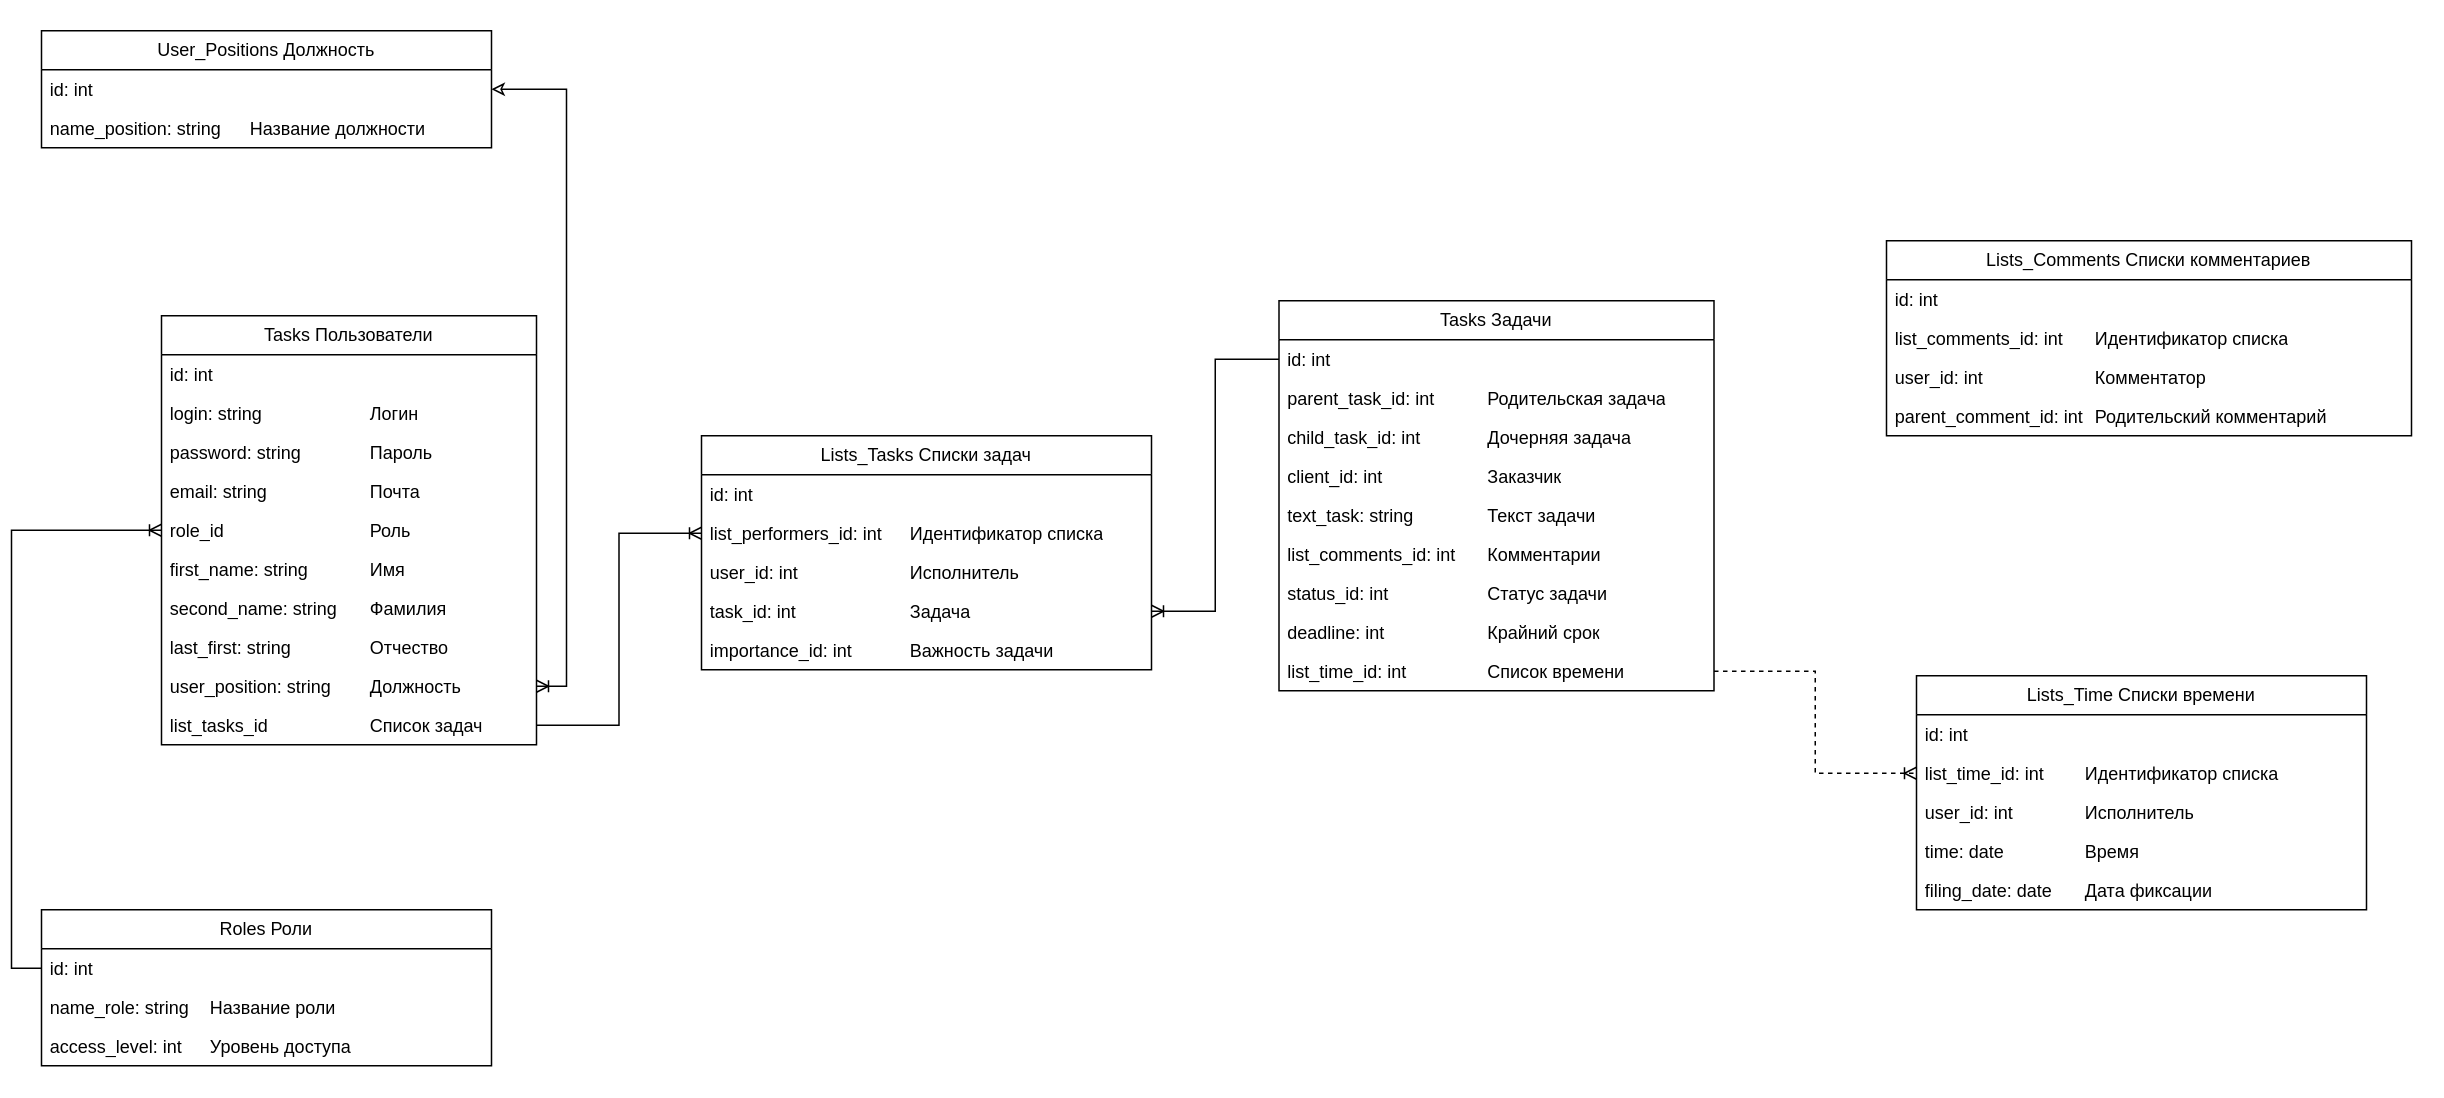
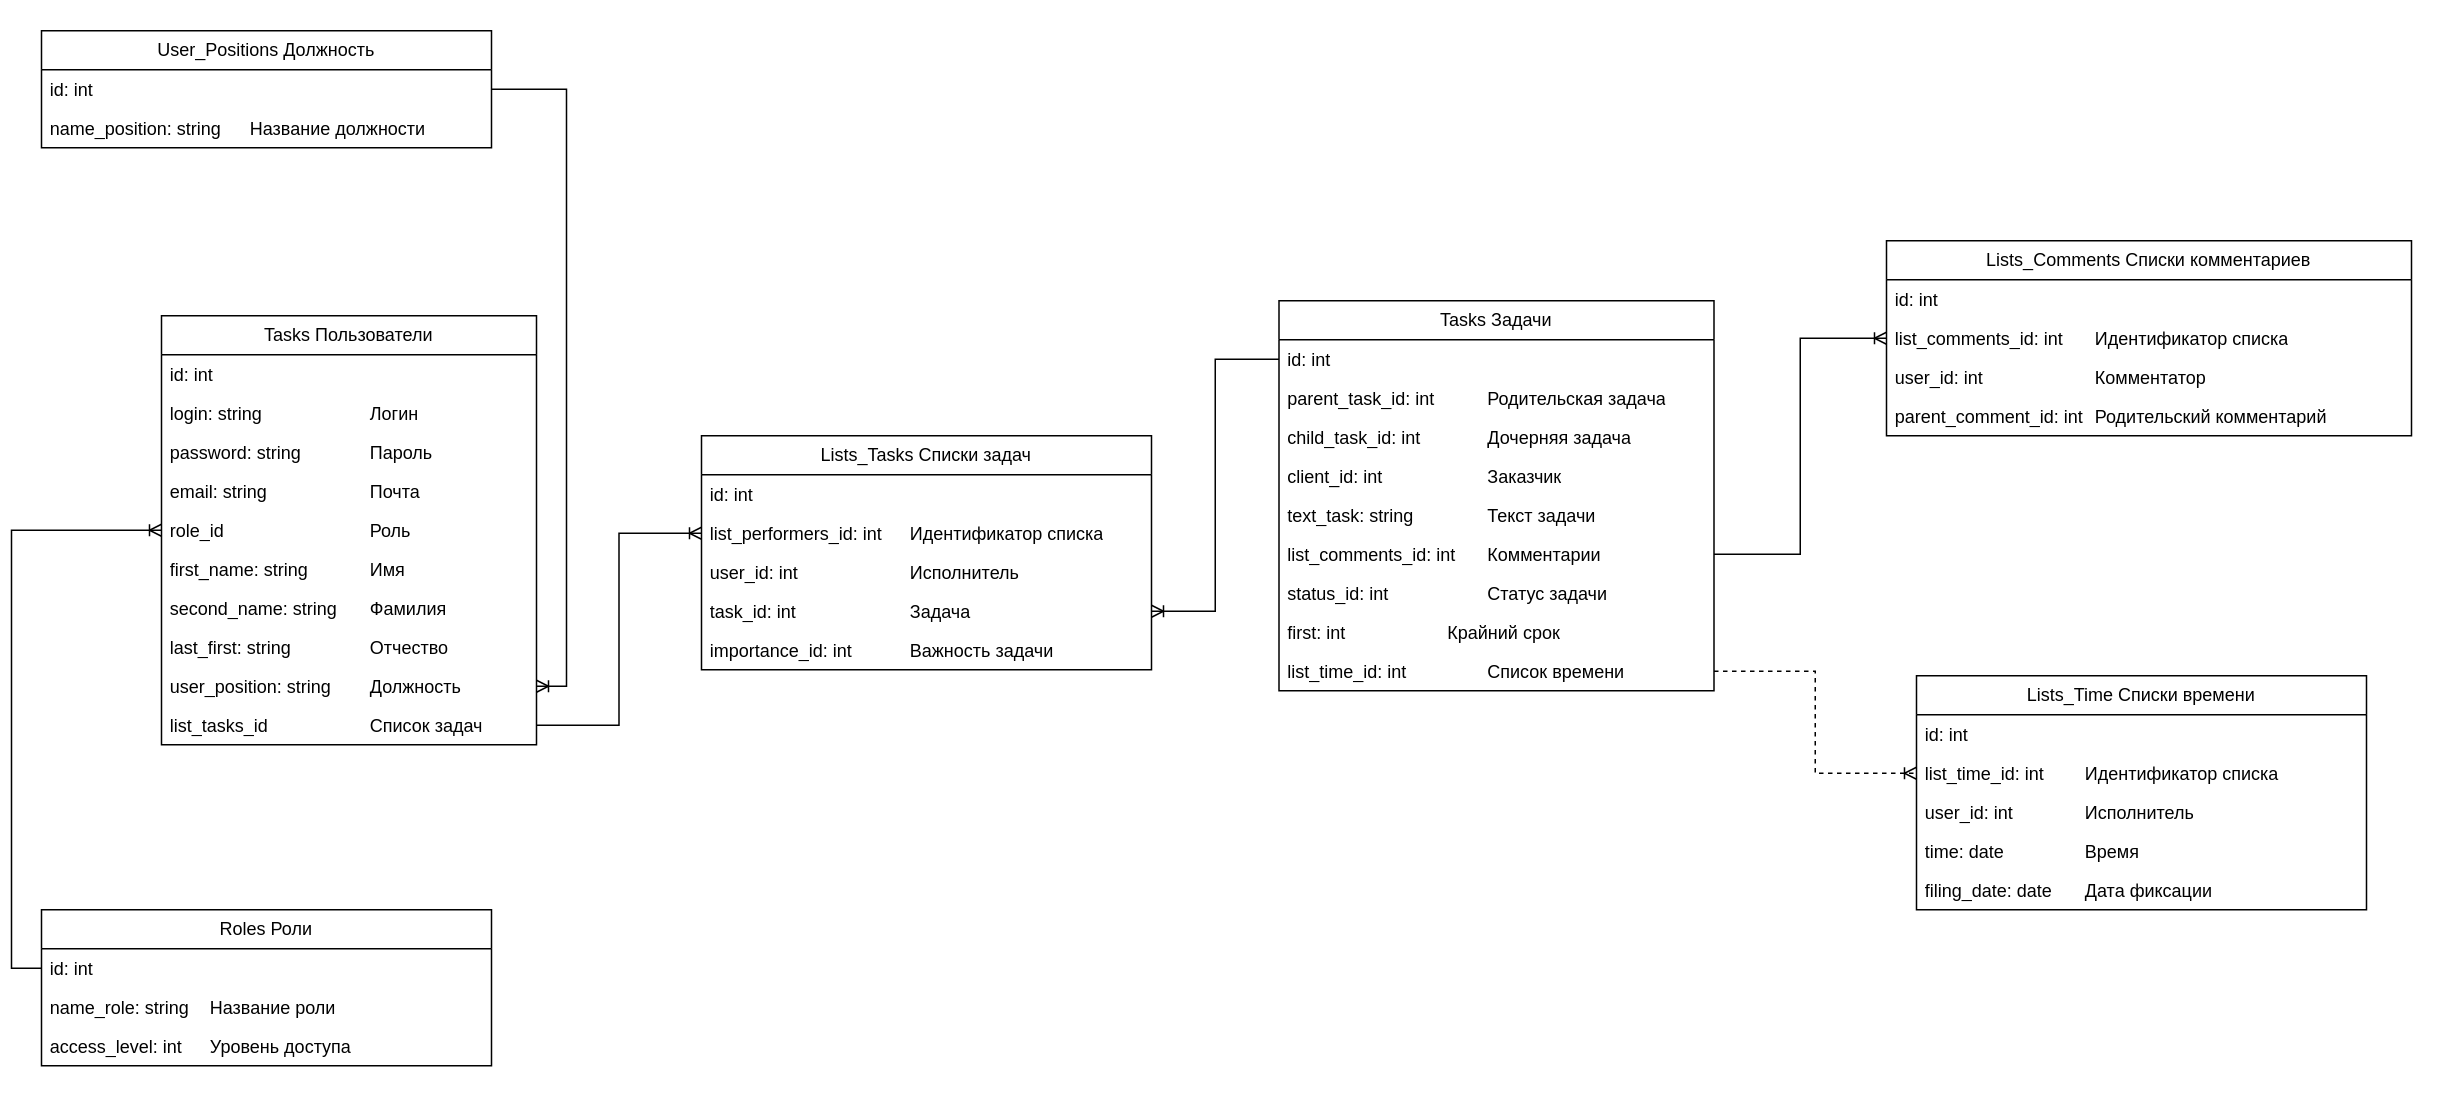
(503, 89) -> (498, 89)
none -> (1800, 446)
(1420, 634) -> (1407, 634)
